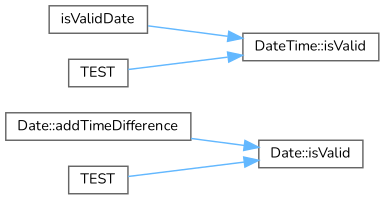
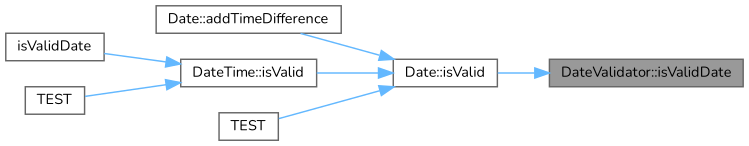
none -> (347, 73)
none -> (646, 73)
